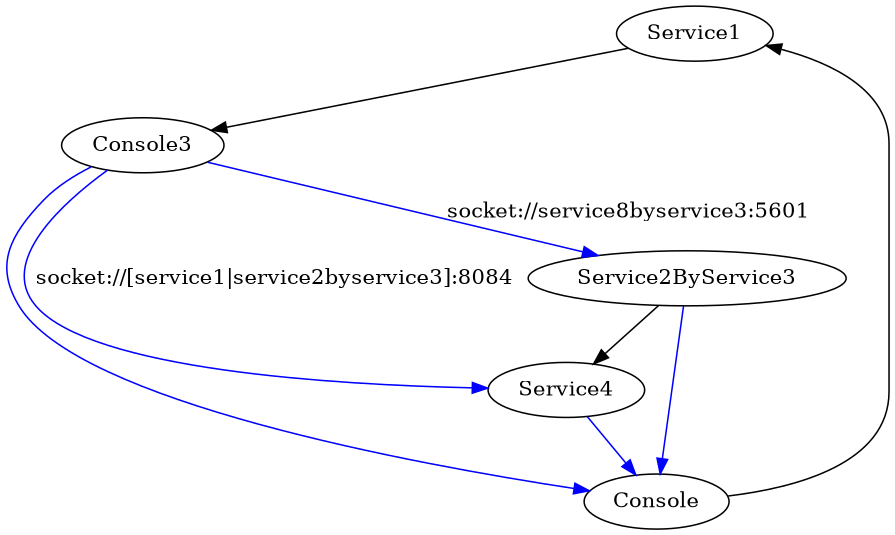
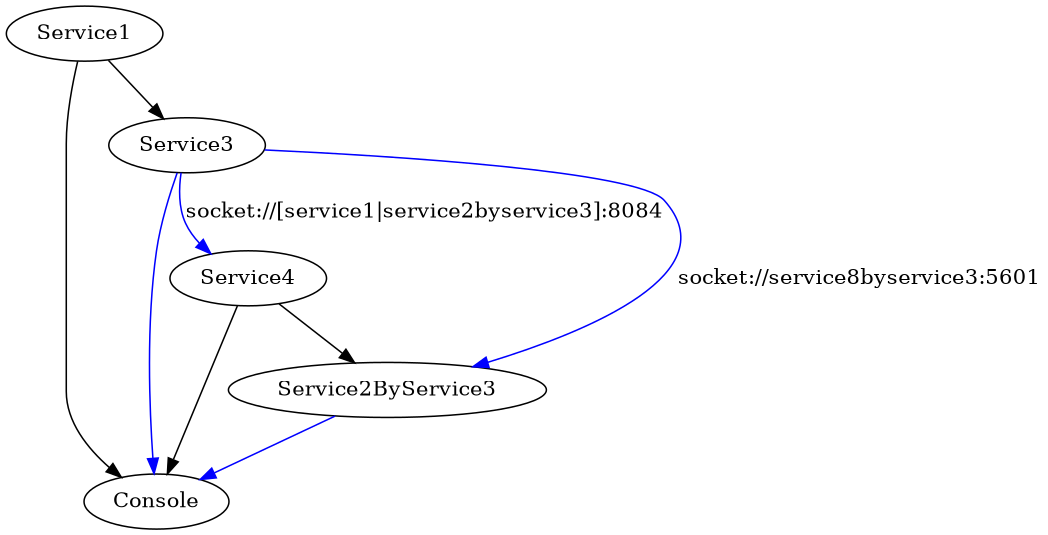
(143, 145) -> (187, 145)
(889, 295) -> (66, 271)
(632, 330) -> (311, 329)
(606, 440) -> (205, 383)
